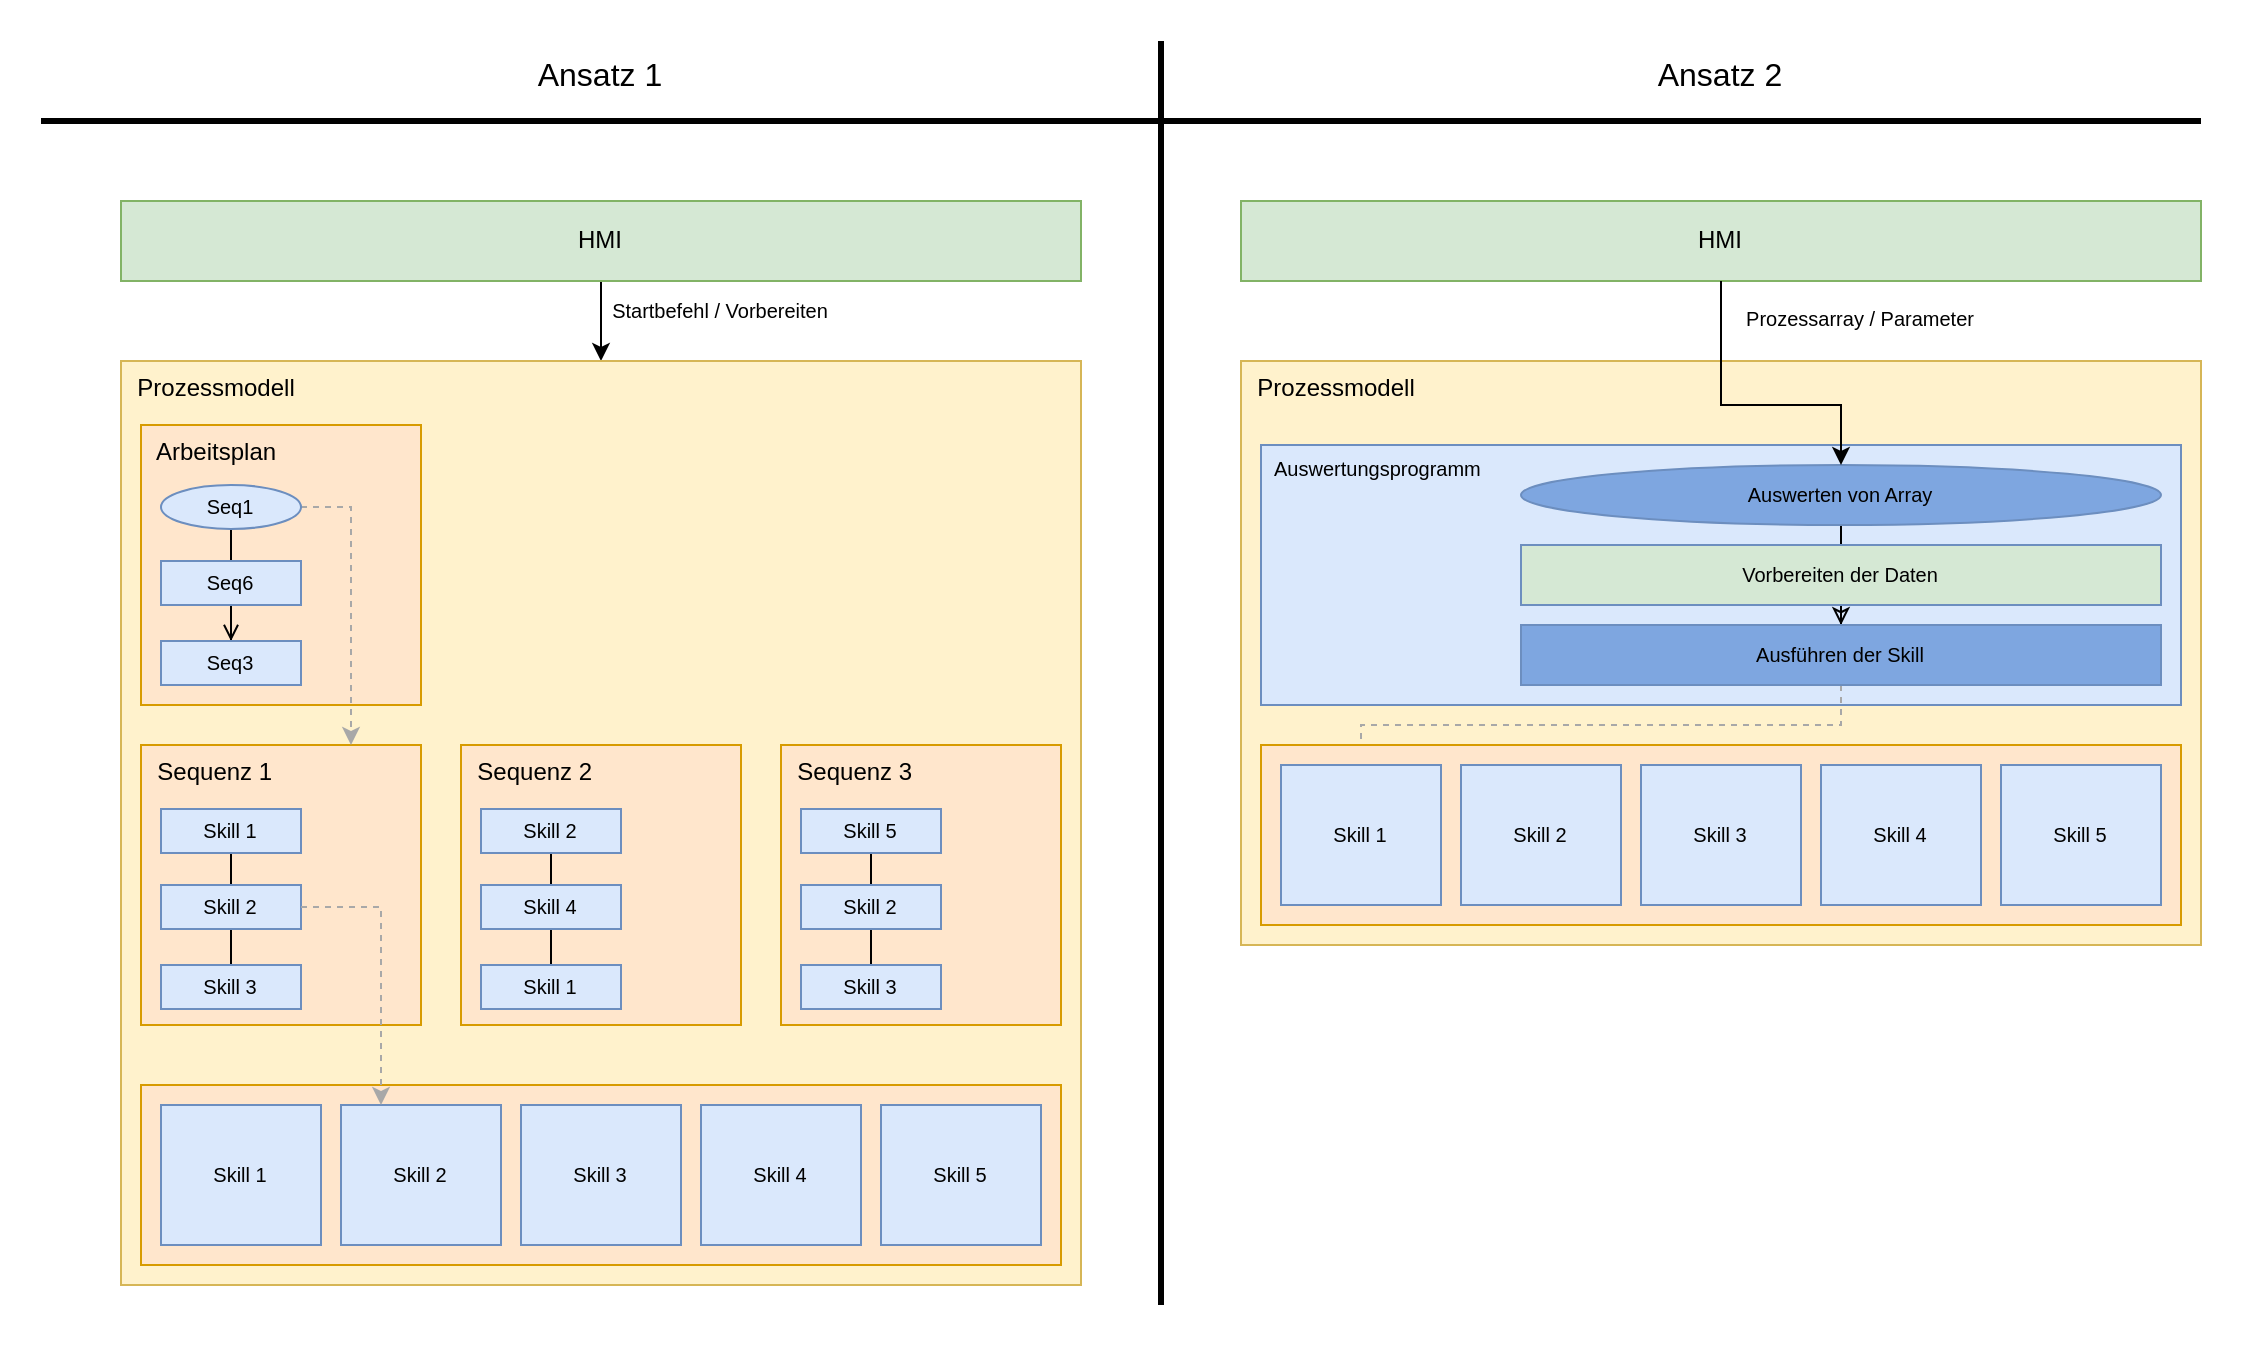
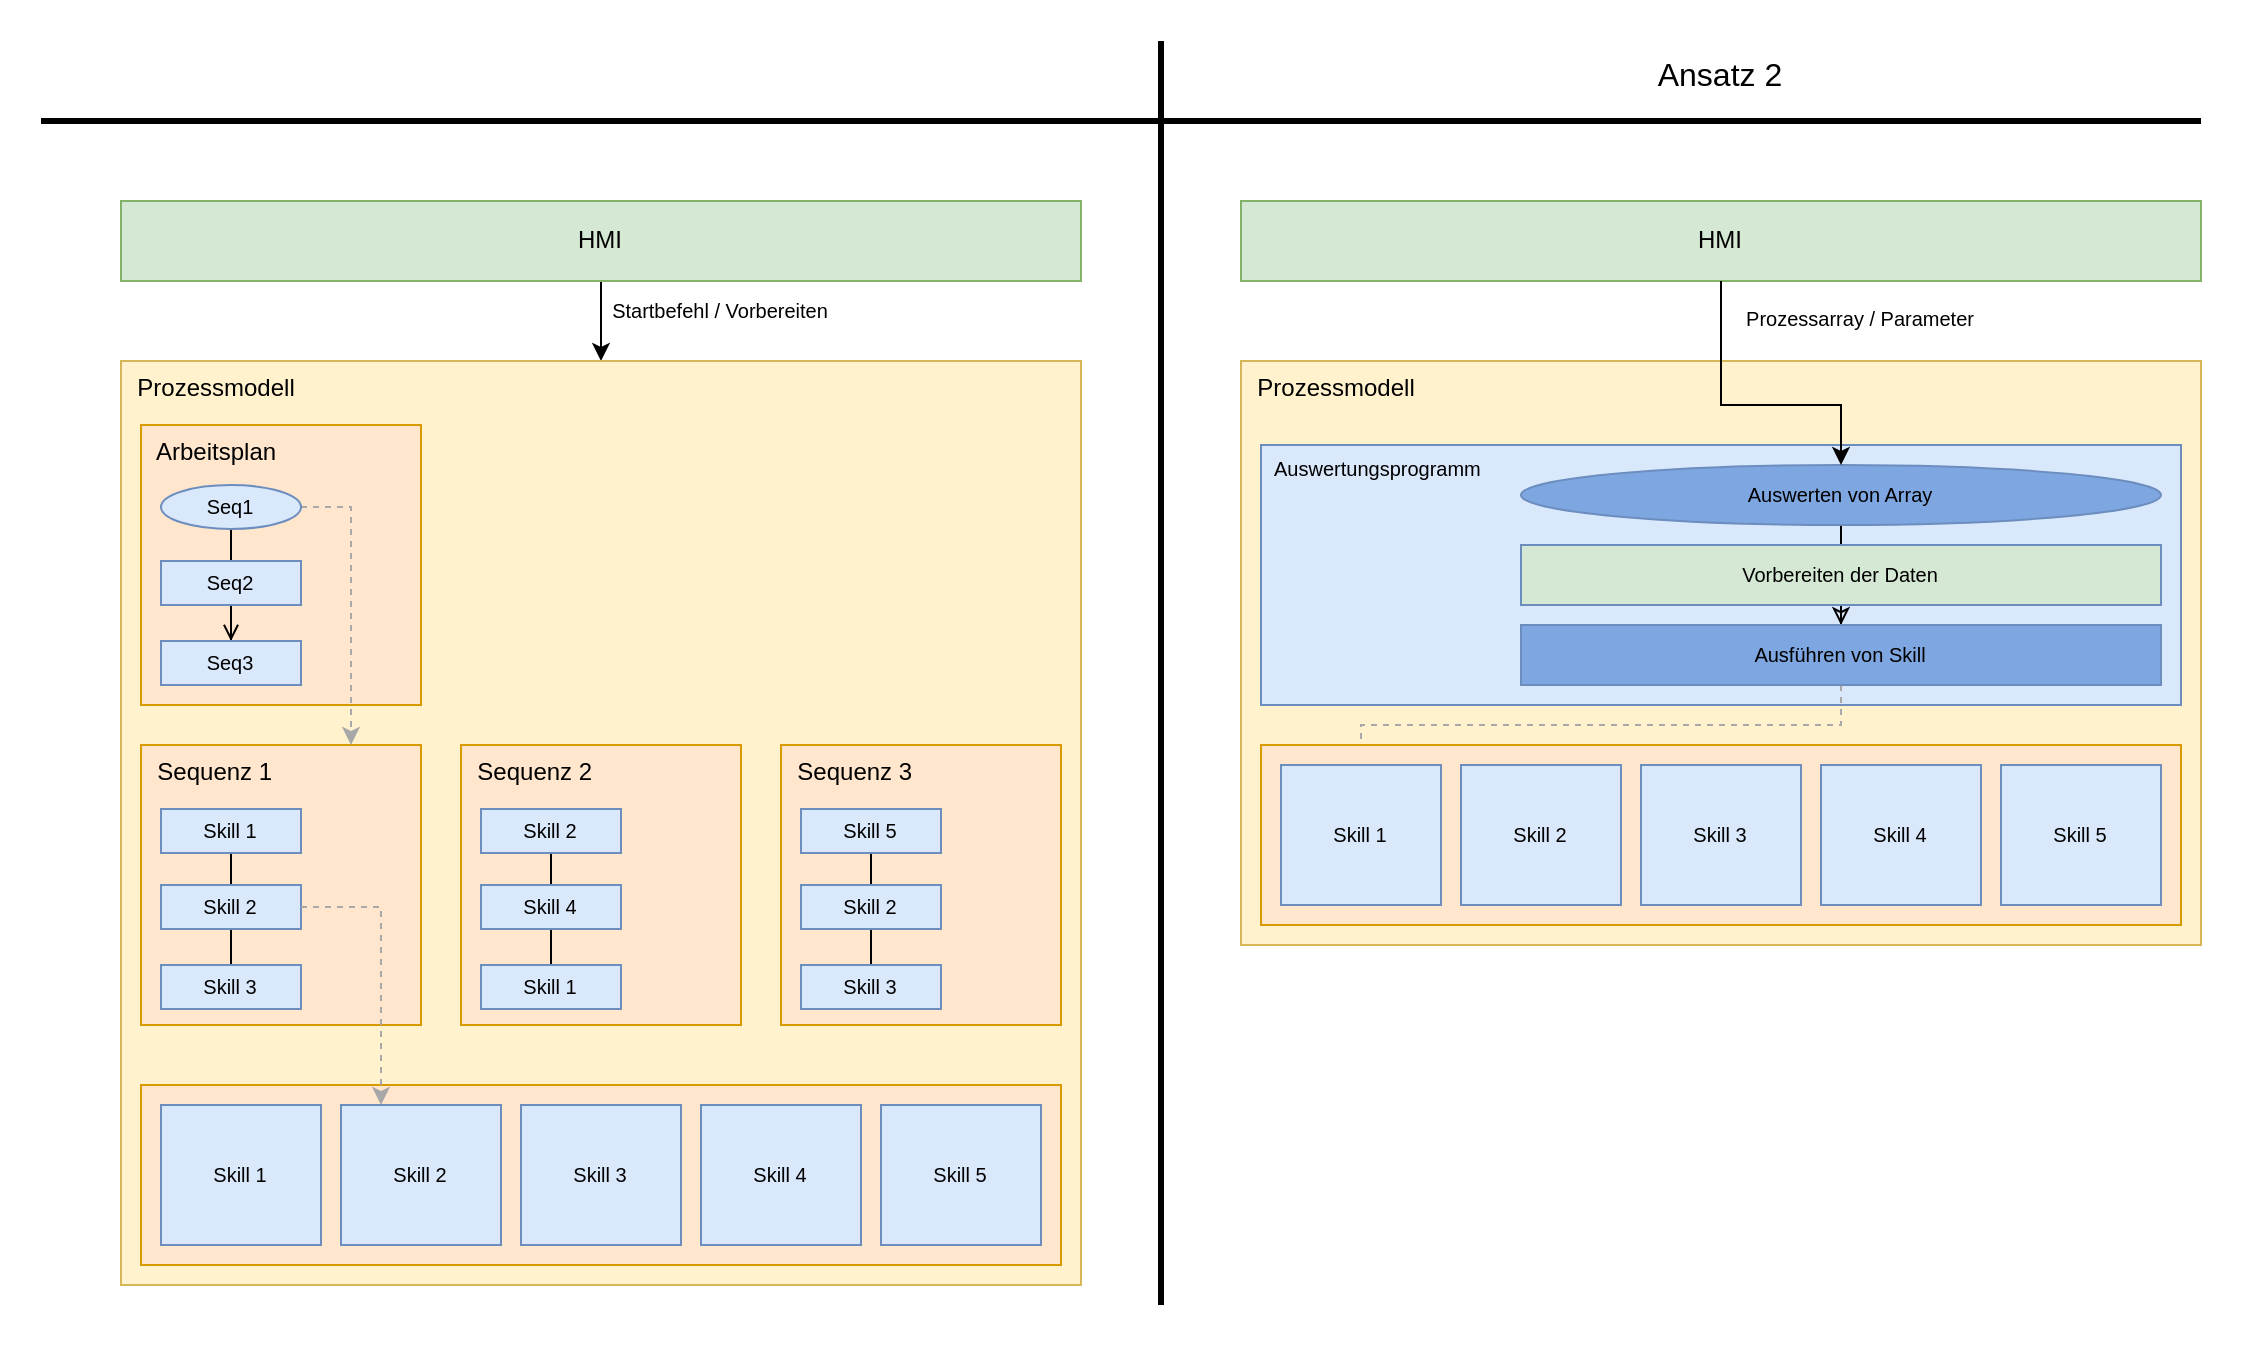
(601, 75) -> none
(231, 583) -> (231, 583)
(1841, 655) -> (1841, 655)
